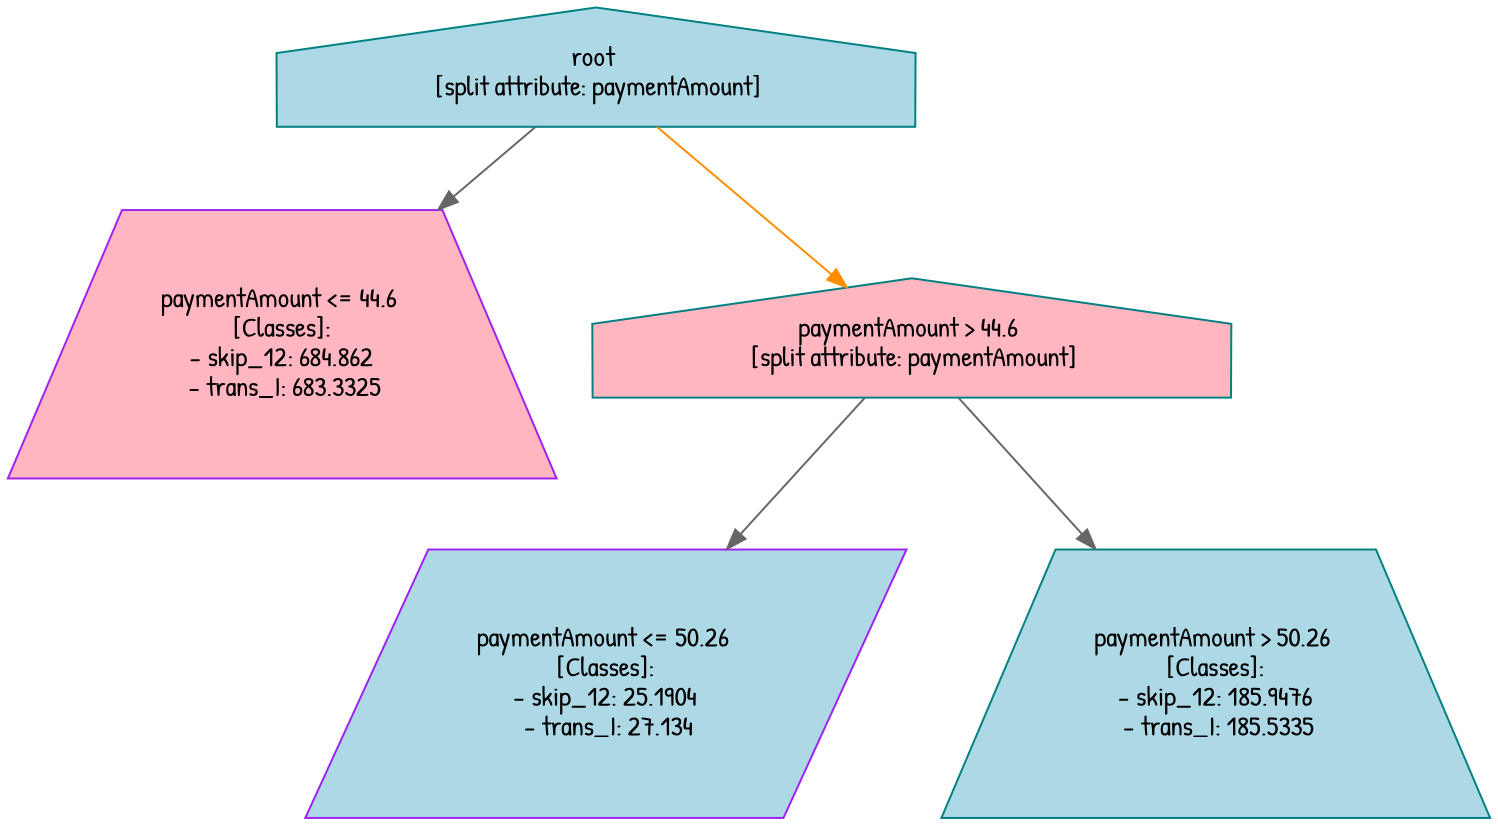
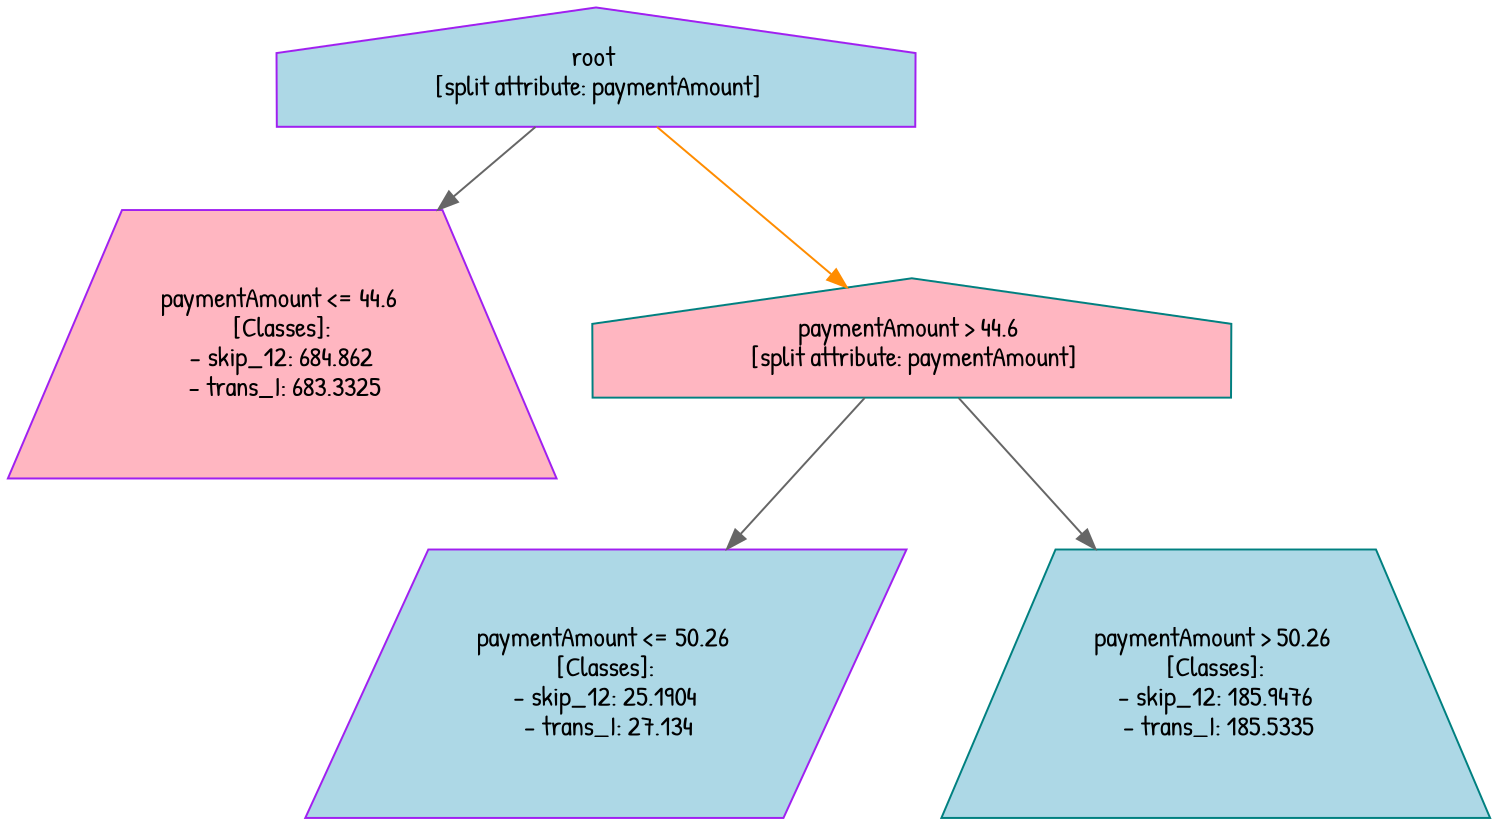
(596, 73) -> (596, 73)
